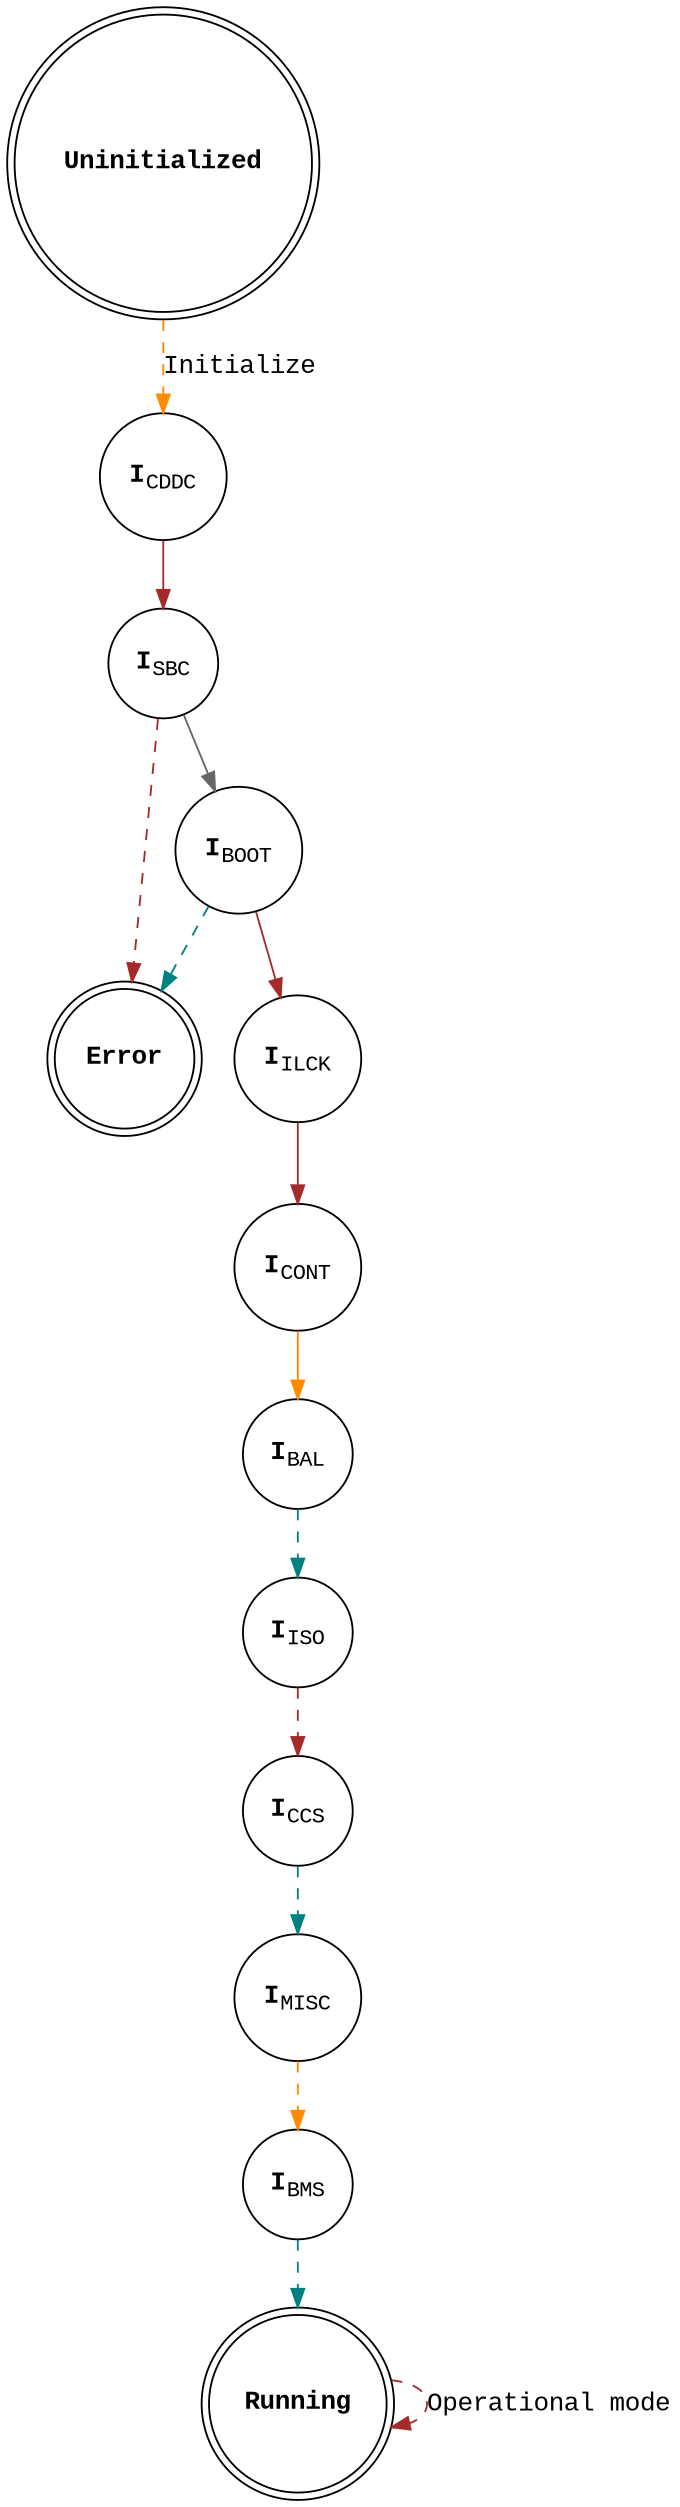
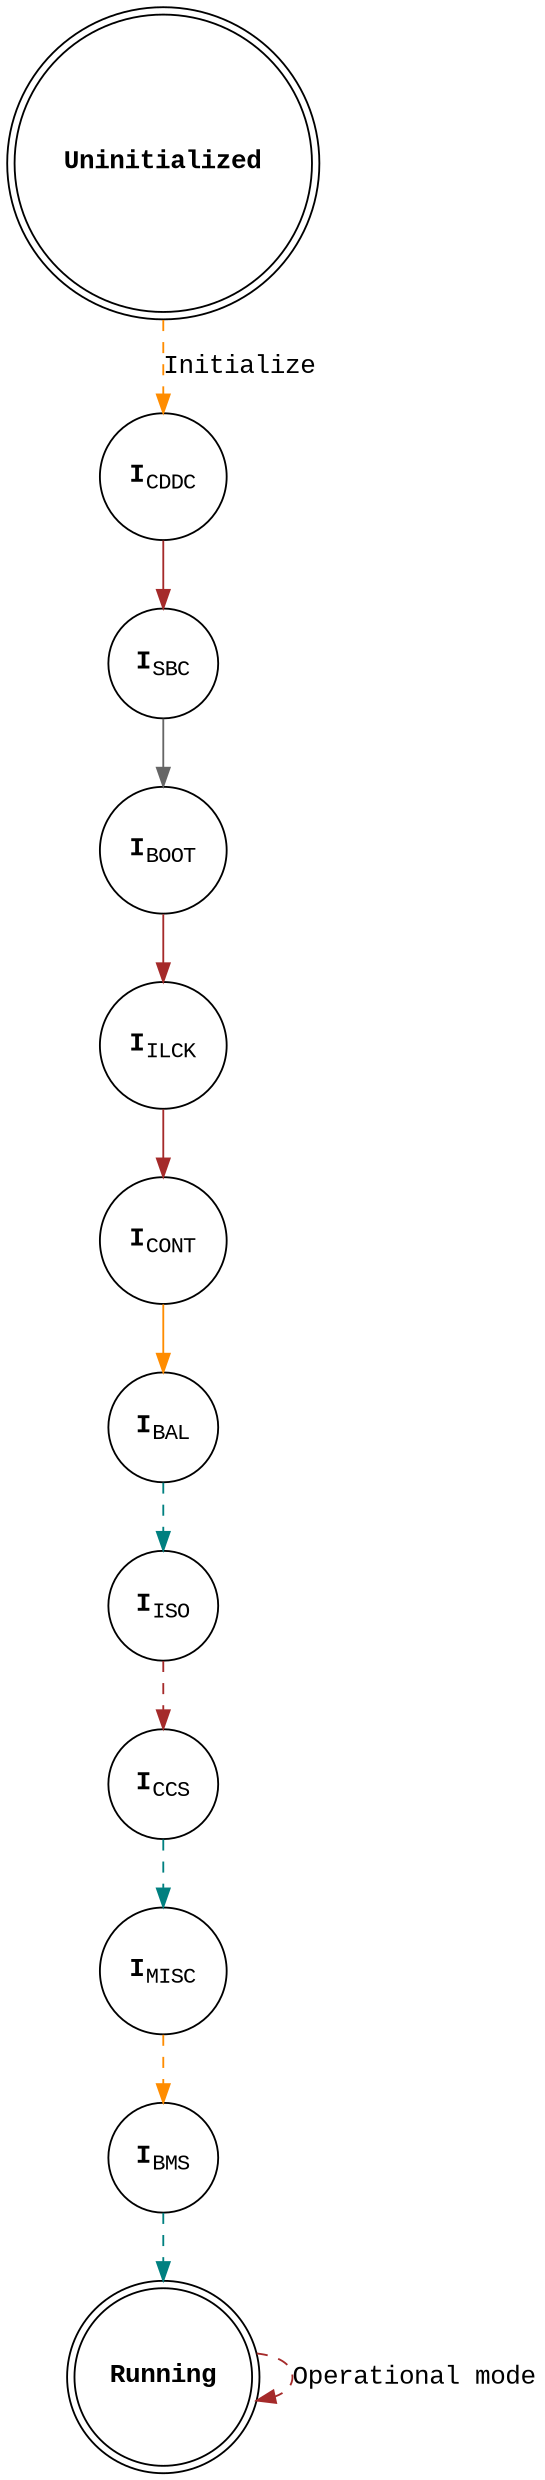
(125, 1059) -> none
